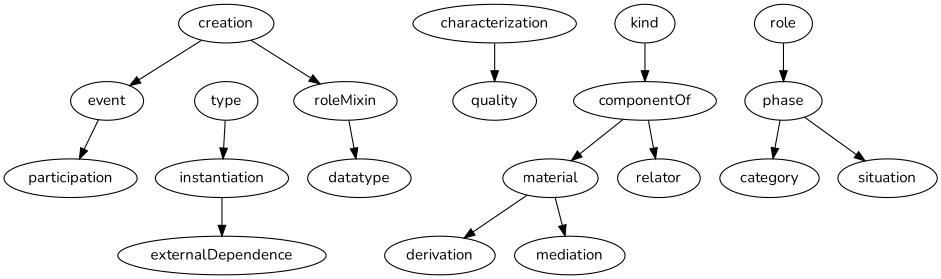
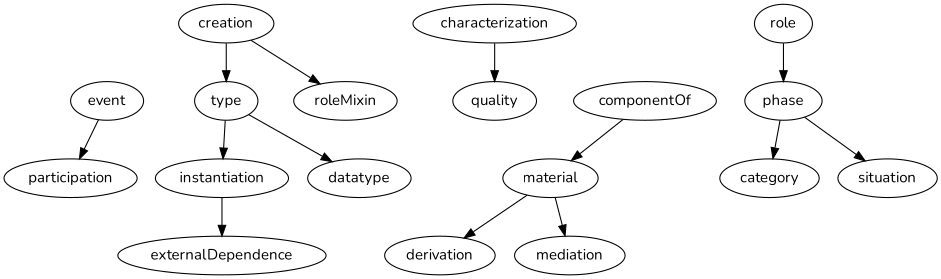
(645, 24) -> none
(170, 60) -> (226, 57)
(351, 134) -> (286, 135)
(659, 178) -> none
